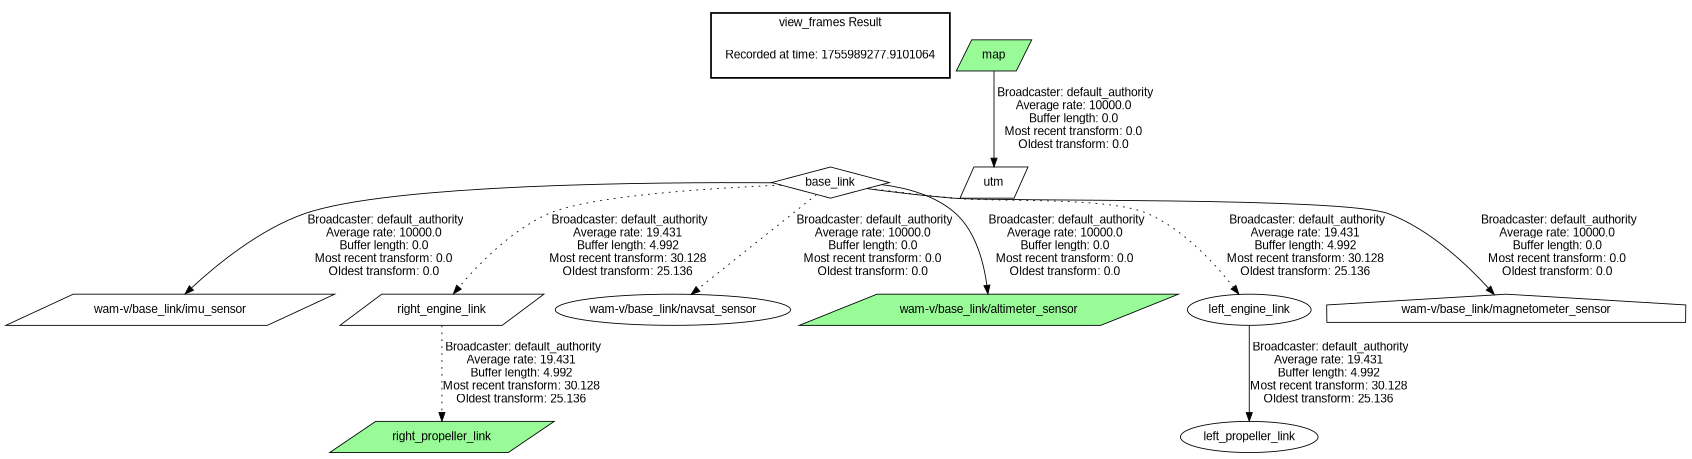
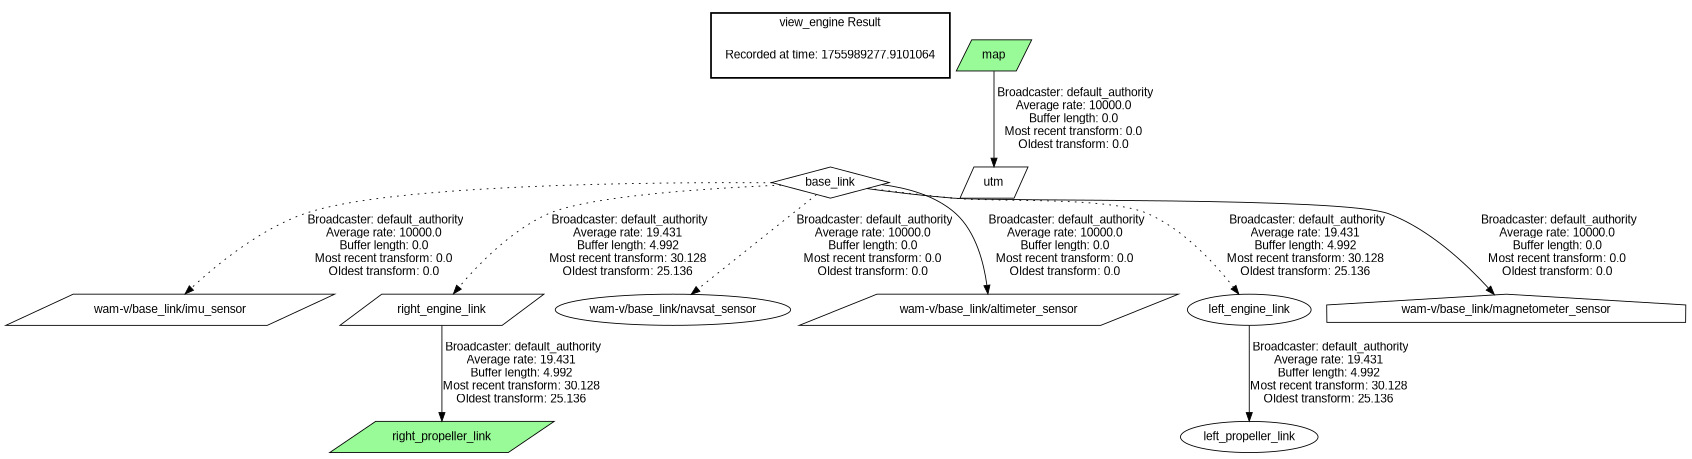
(830, 23) -> (830, 23)
(469, 190) -> (469, 190)
(989, 310) -> (989, 310)
(442, 369) -> (442, 369)
